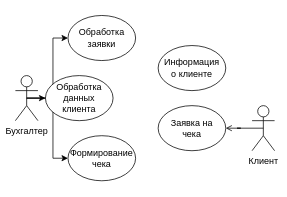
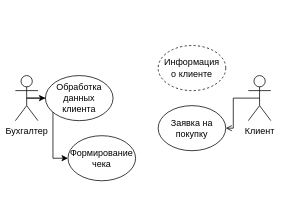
(55, 38) -> none
(102, 38) -> none
(192, 68) -> (192, 68)
(192, 128) -> (192, 128)
(263, 128) -> (259, 98)
